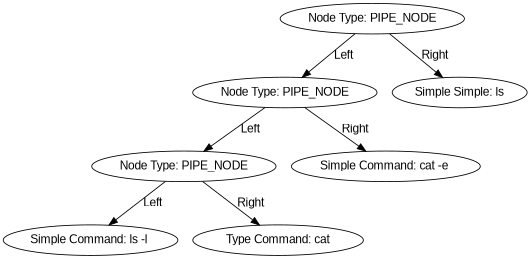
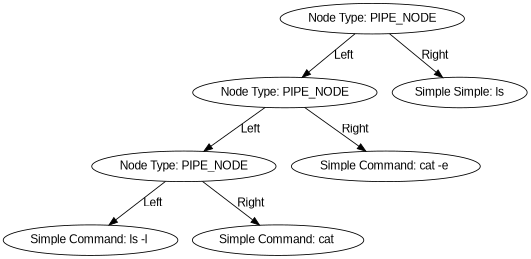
(278, 240) -> (278, 240)
